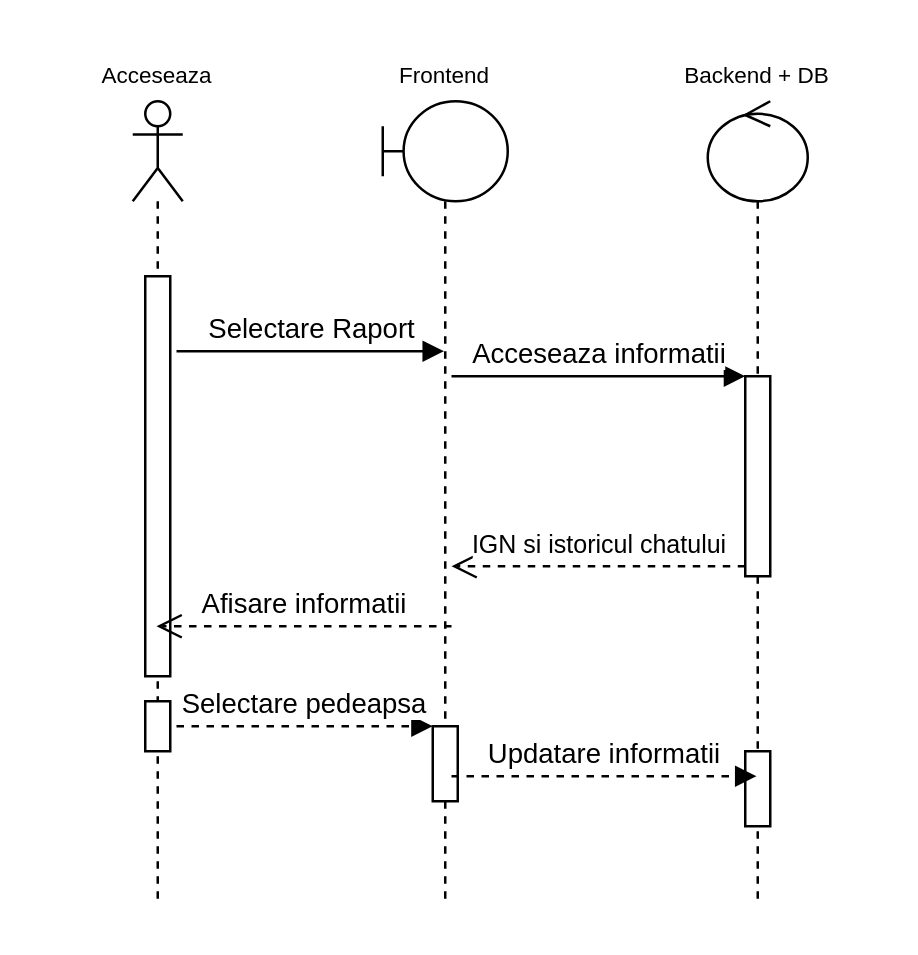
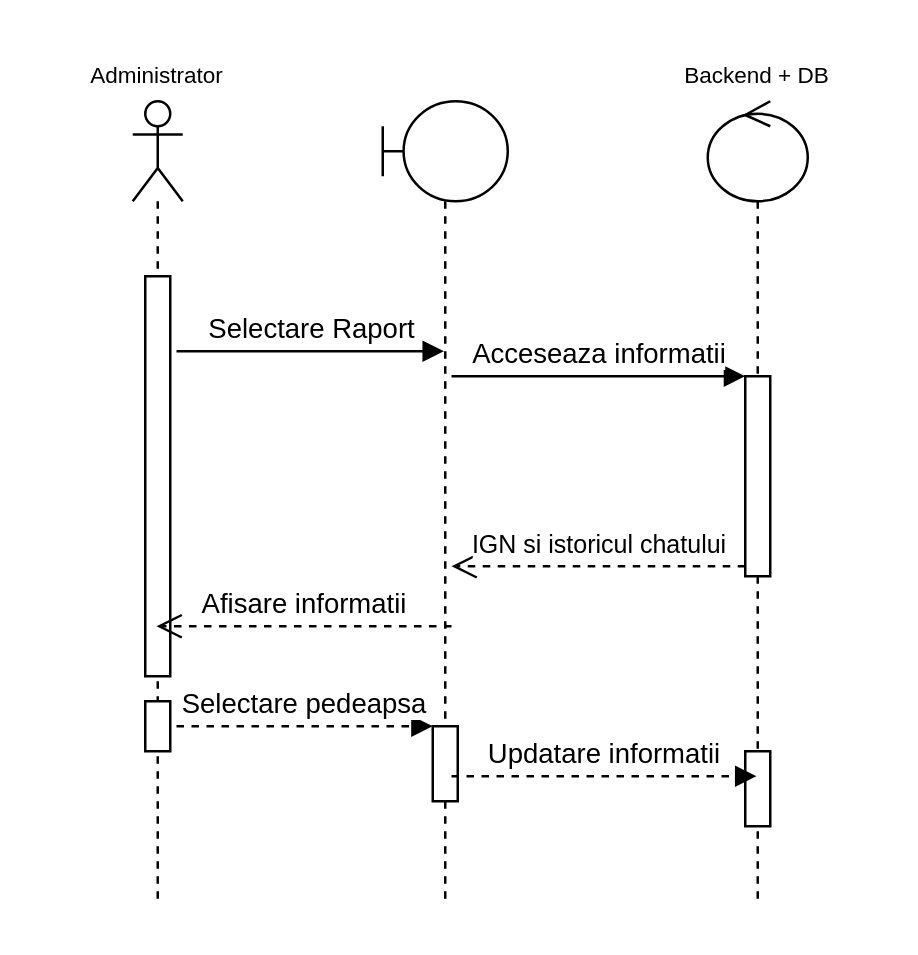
(158, 76) -> (158, 76)
(445, 76) -> none
